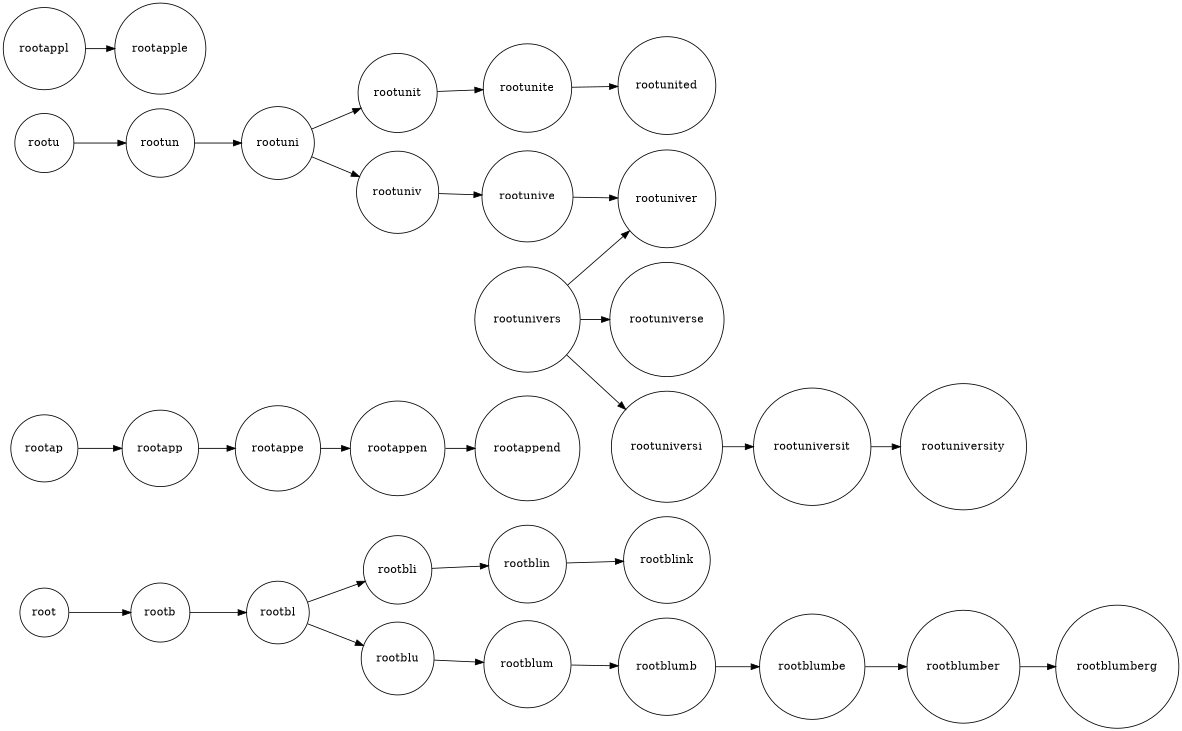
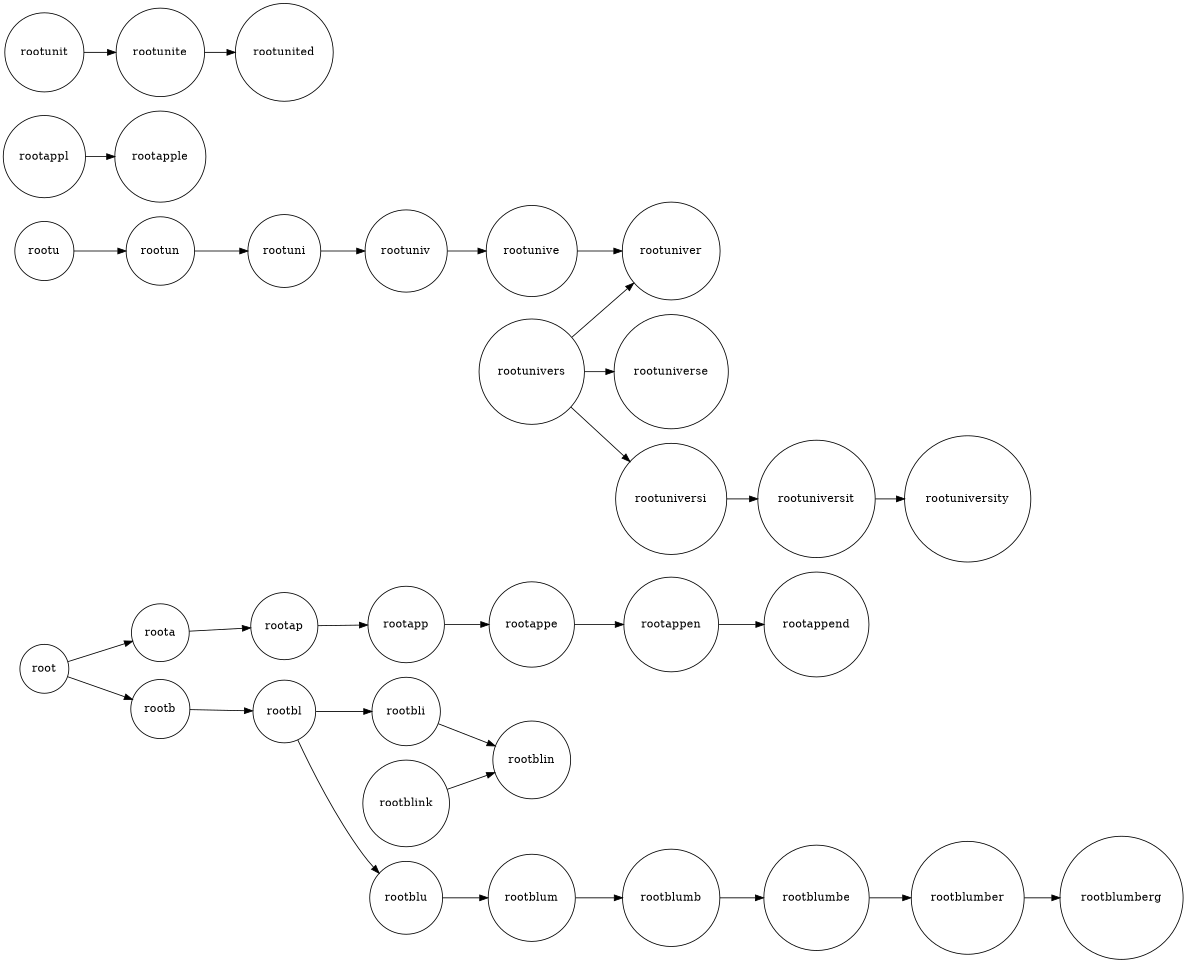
(332, 120) -> none
(591, 562) -> (467, 782)
none -> (160, 633)
